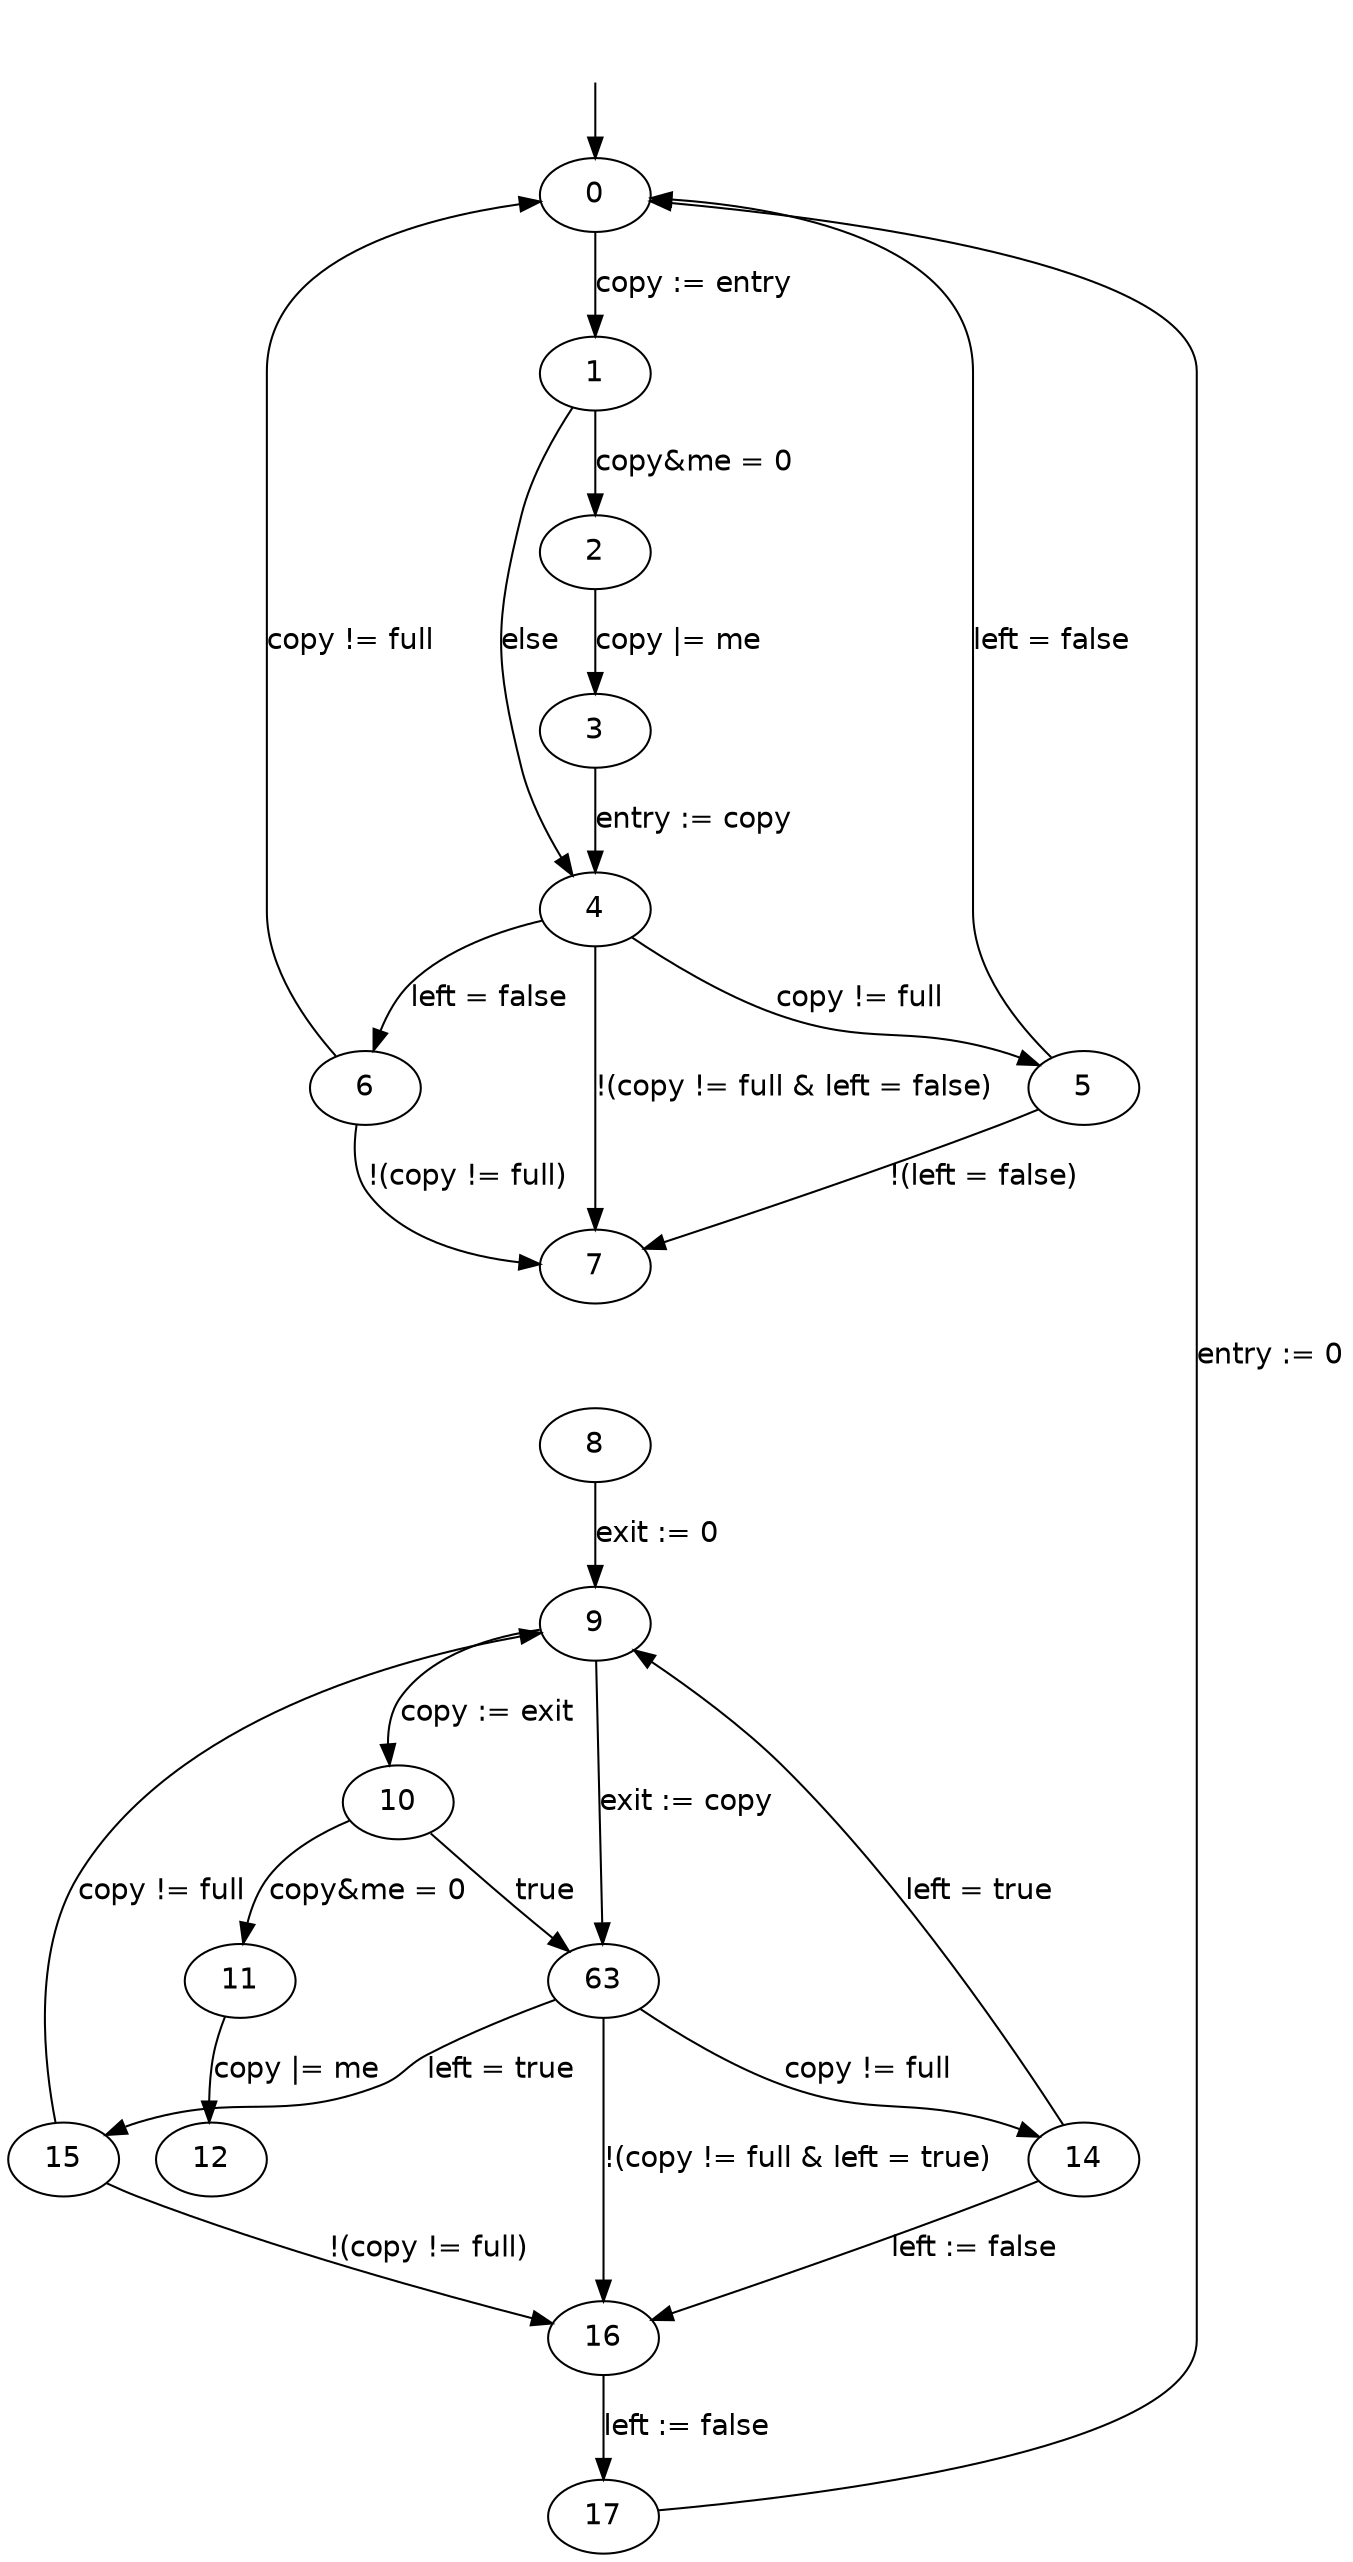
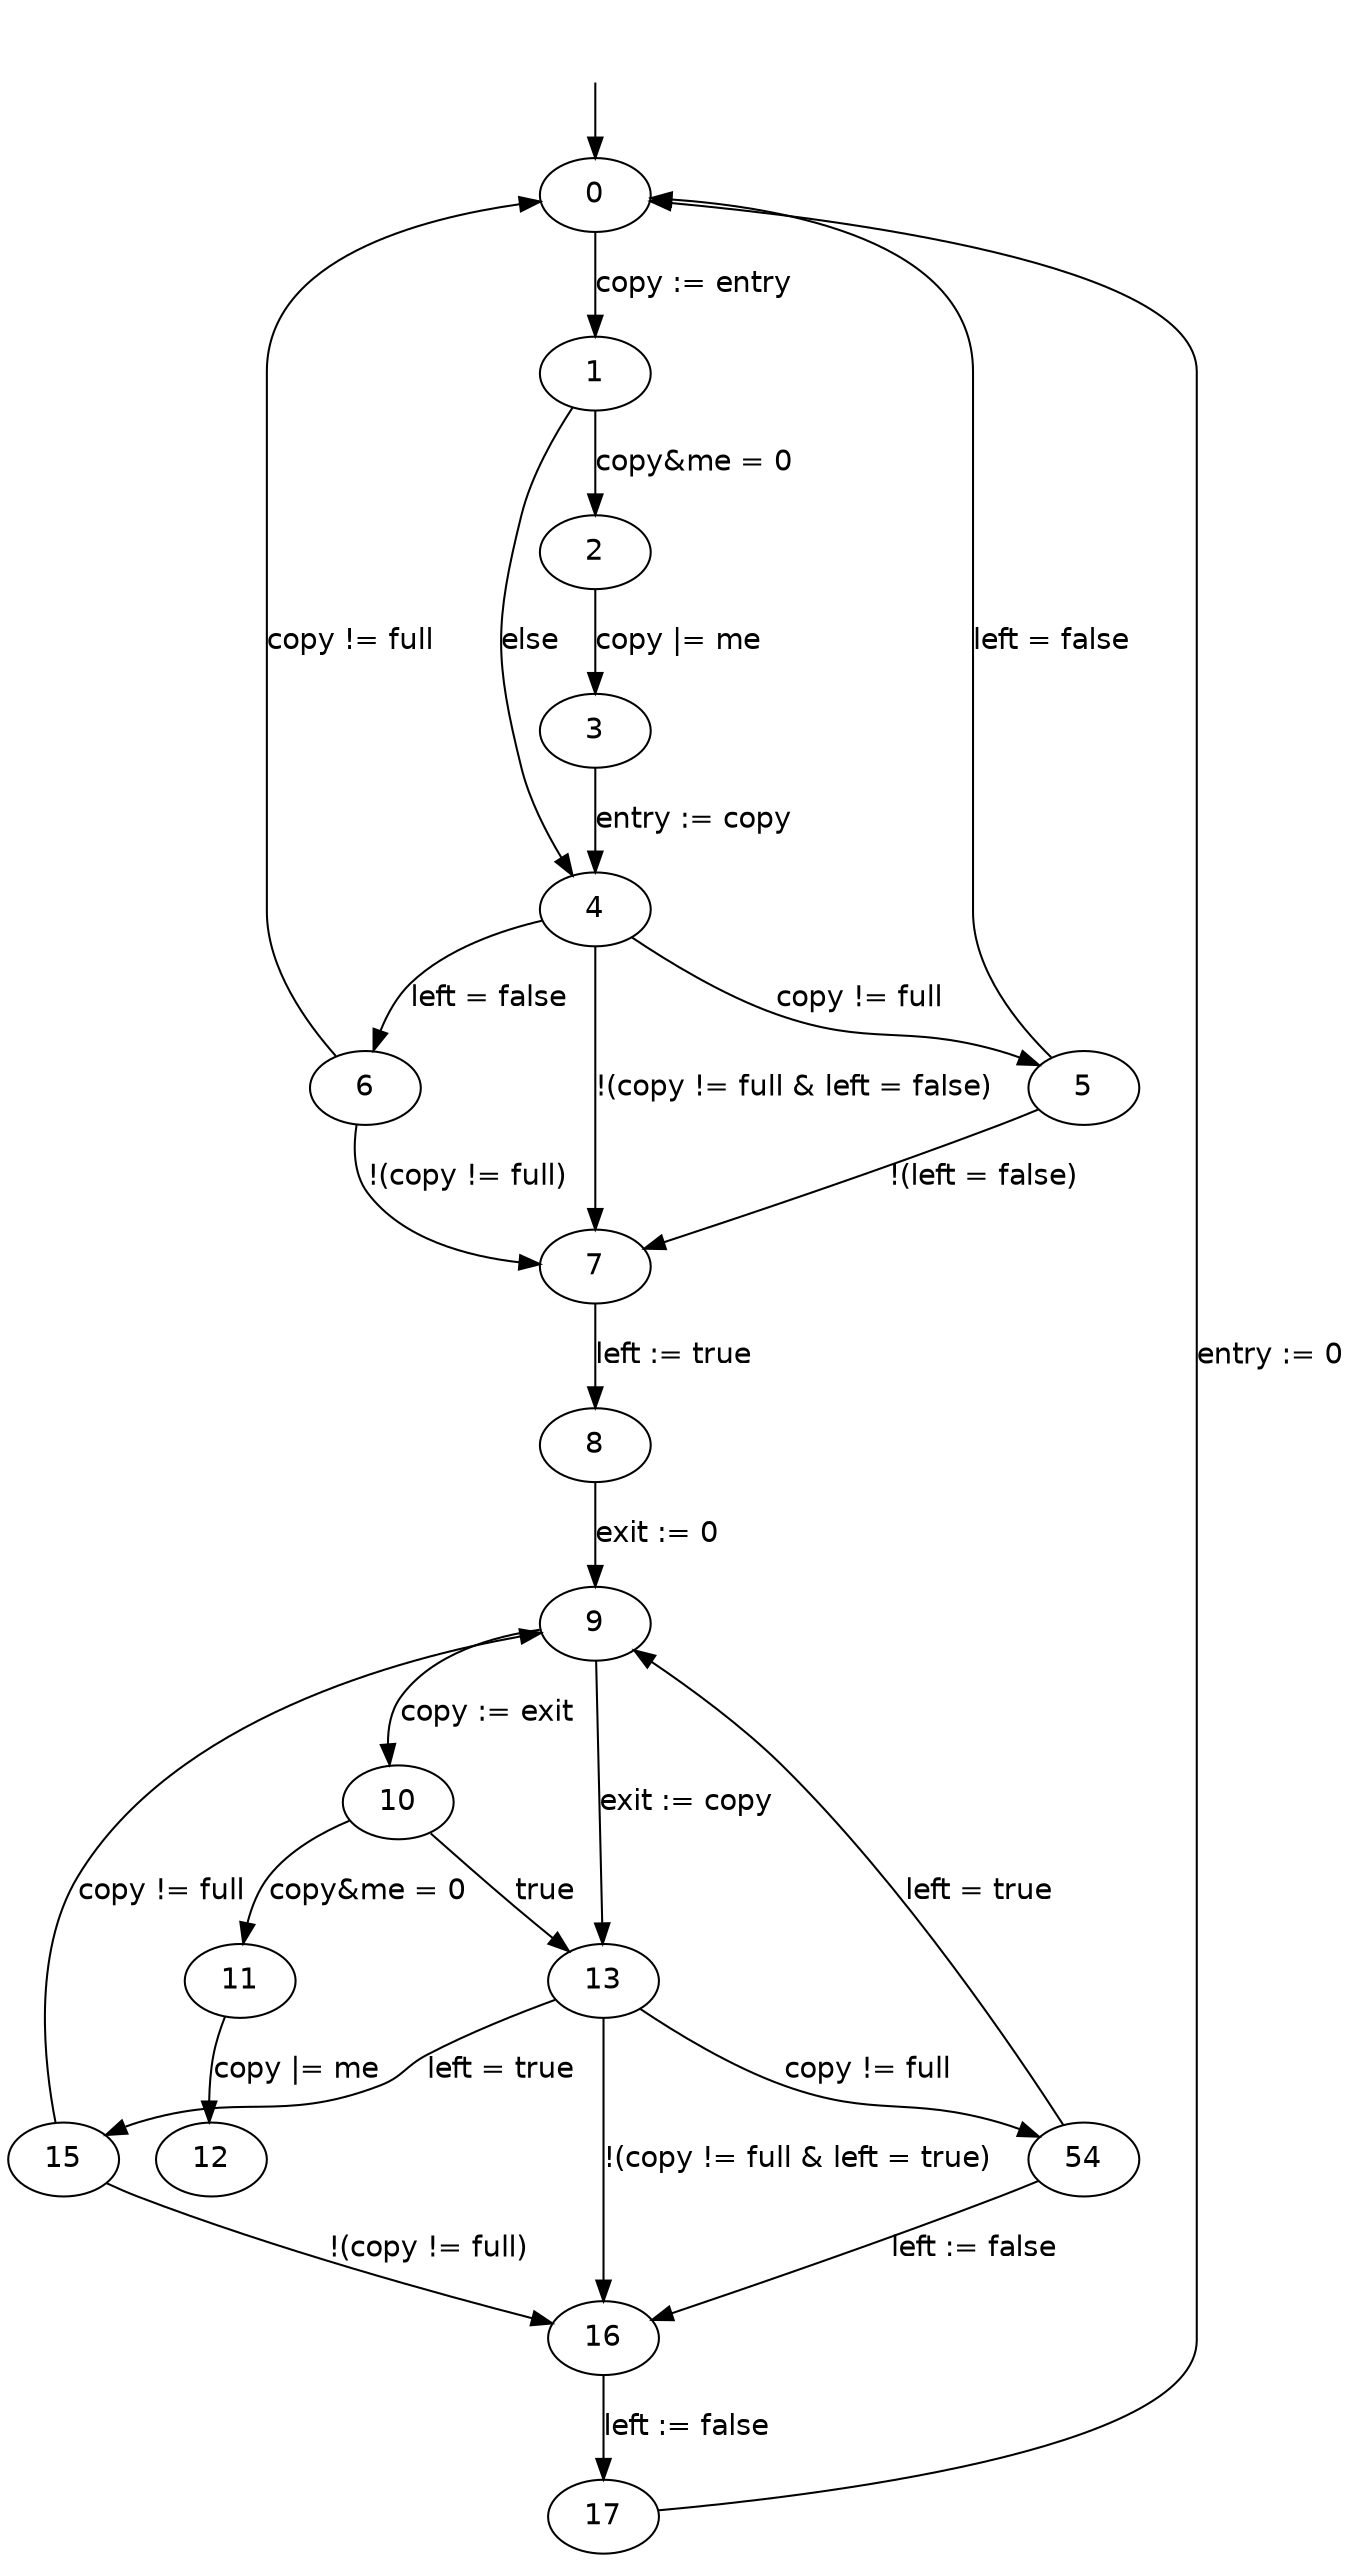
none -> (595, 1346)
(604, 1981) -> (604, 1981)
(1084, 2160) -> (1084, 2160)
